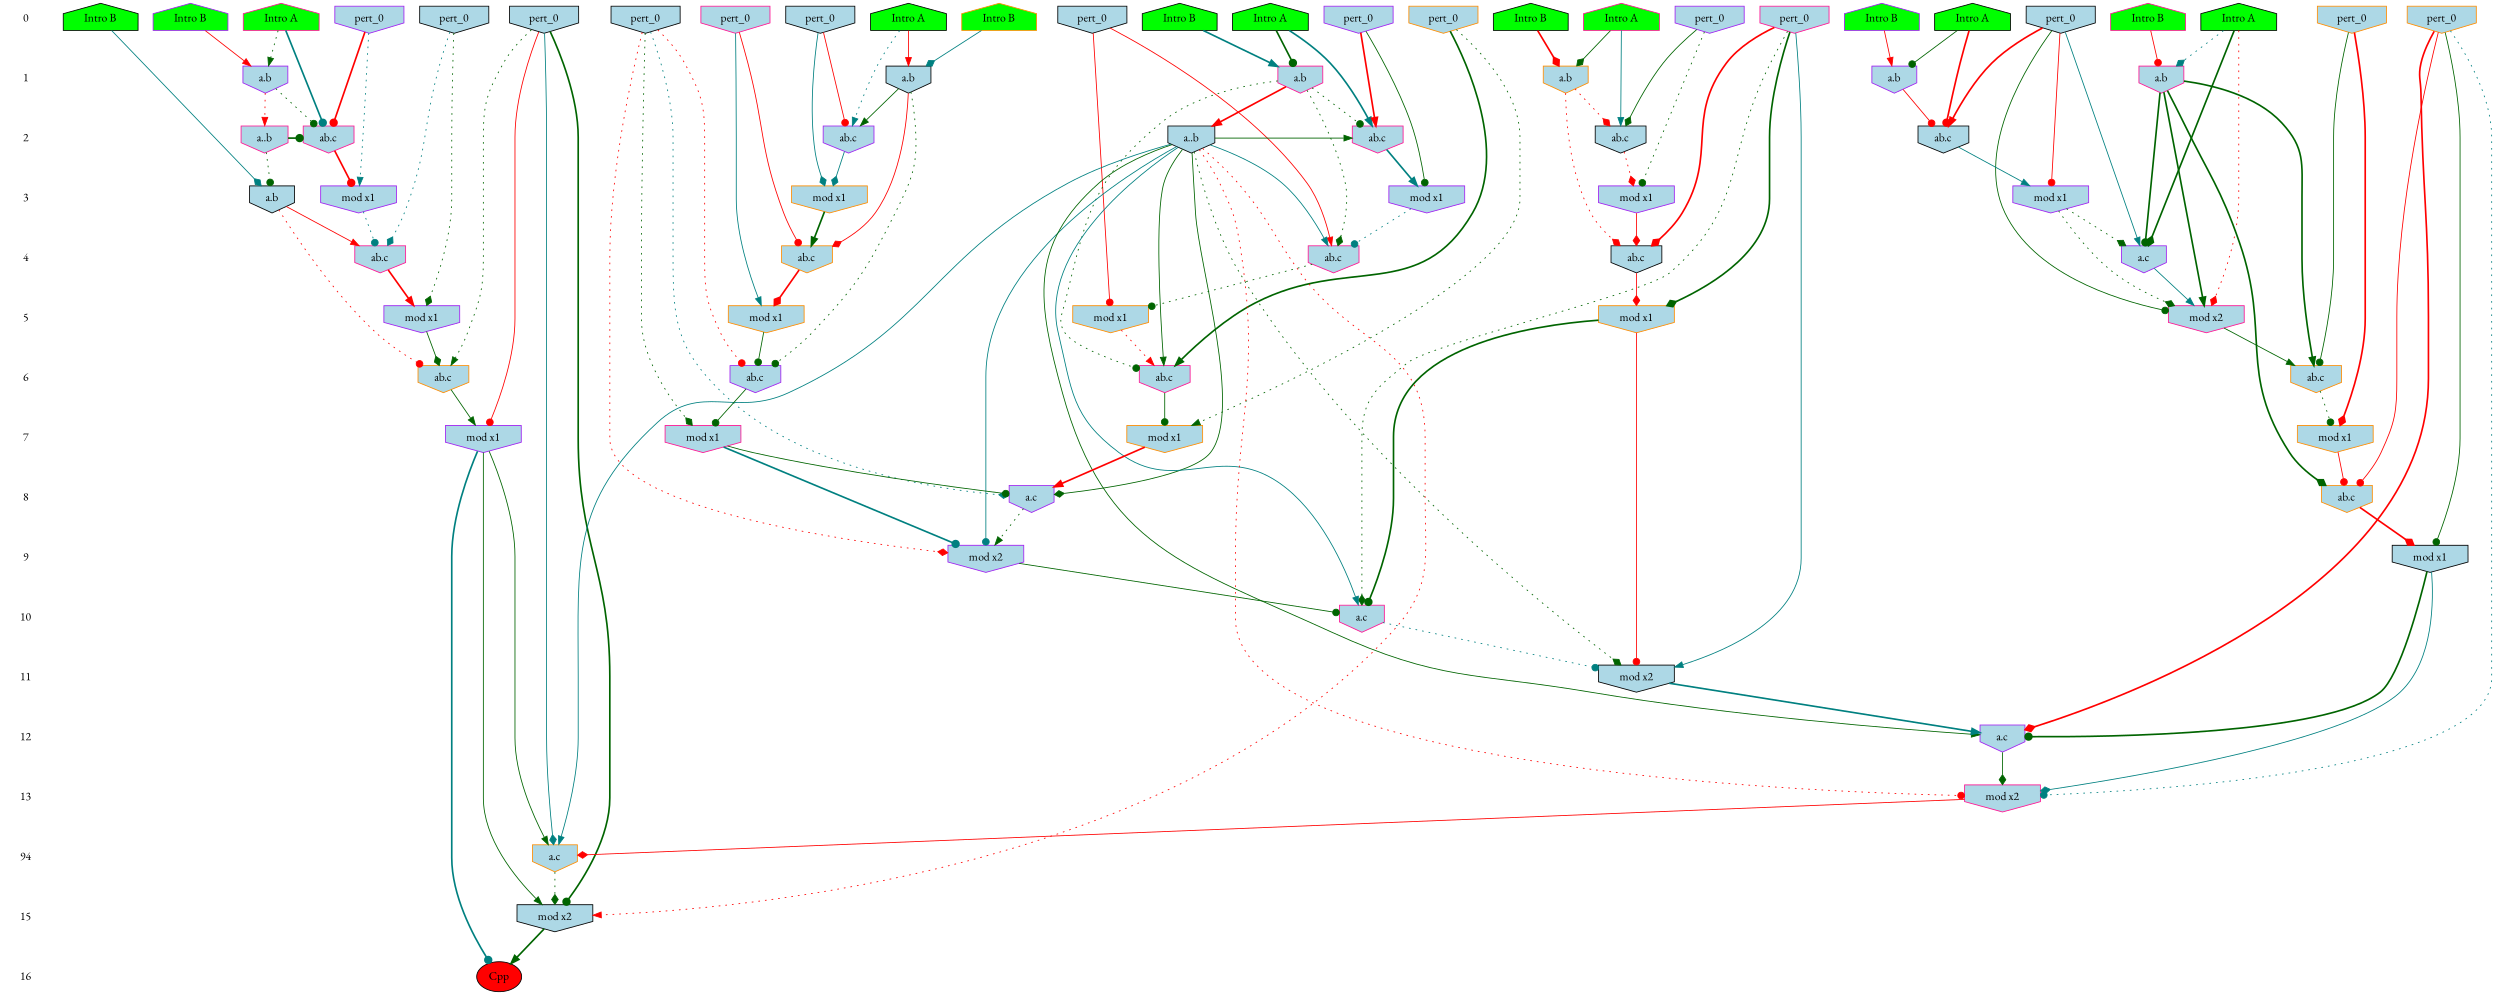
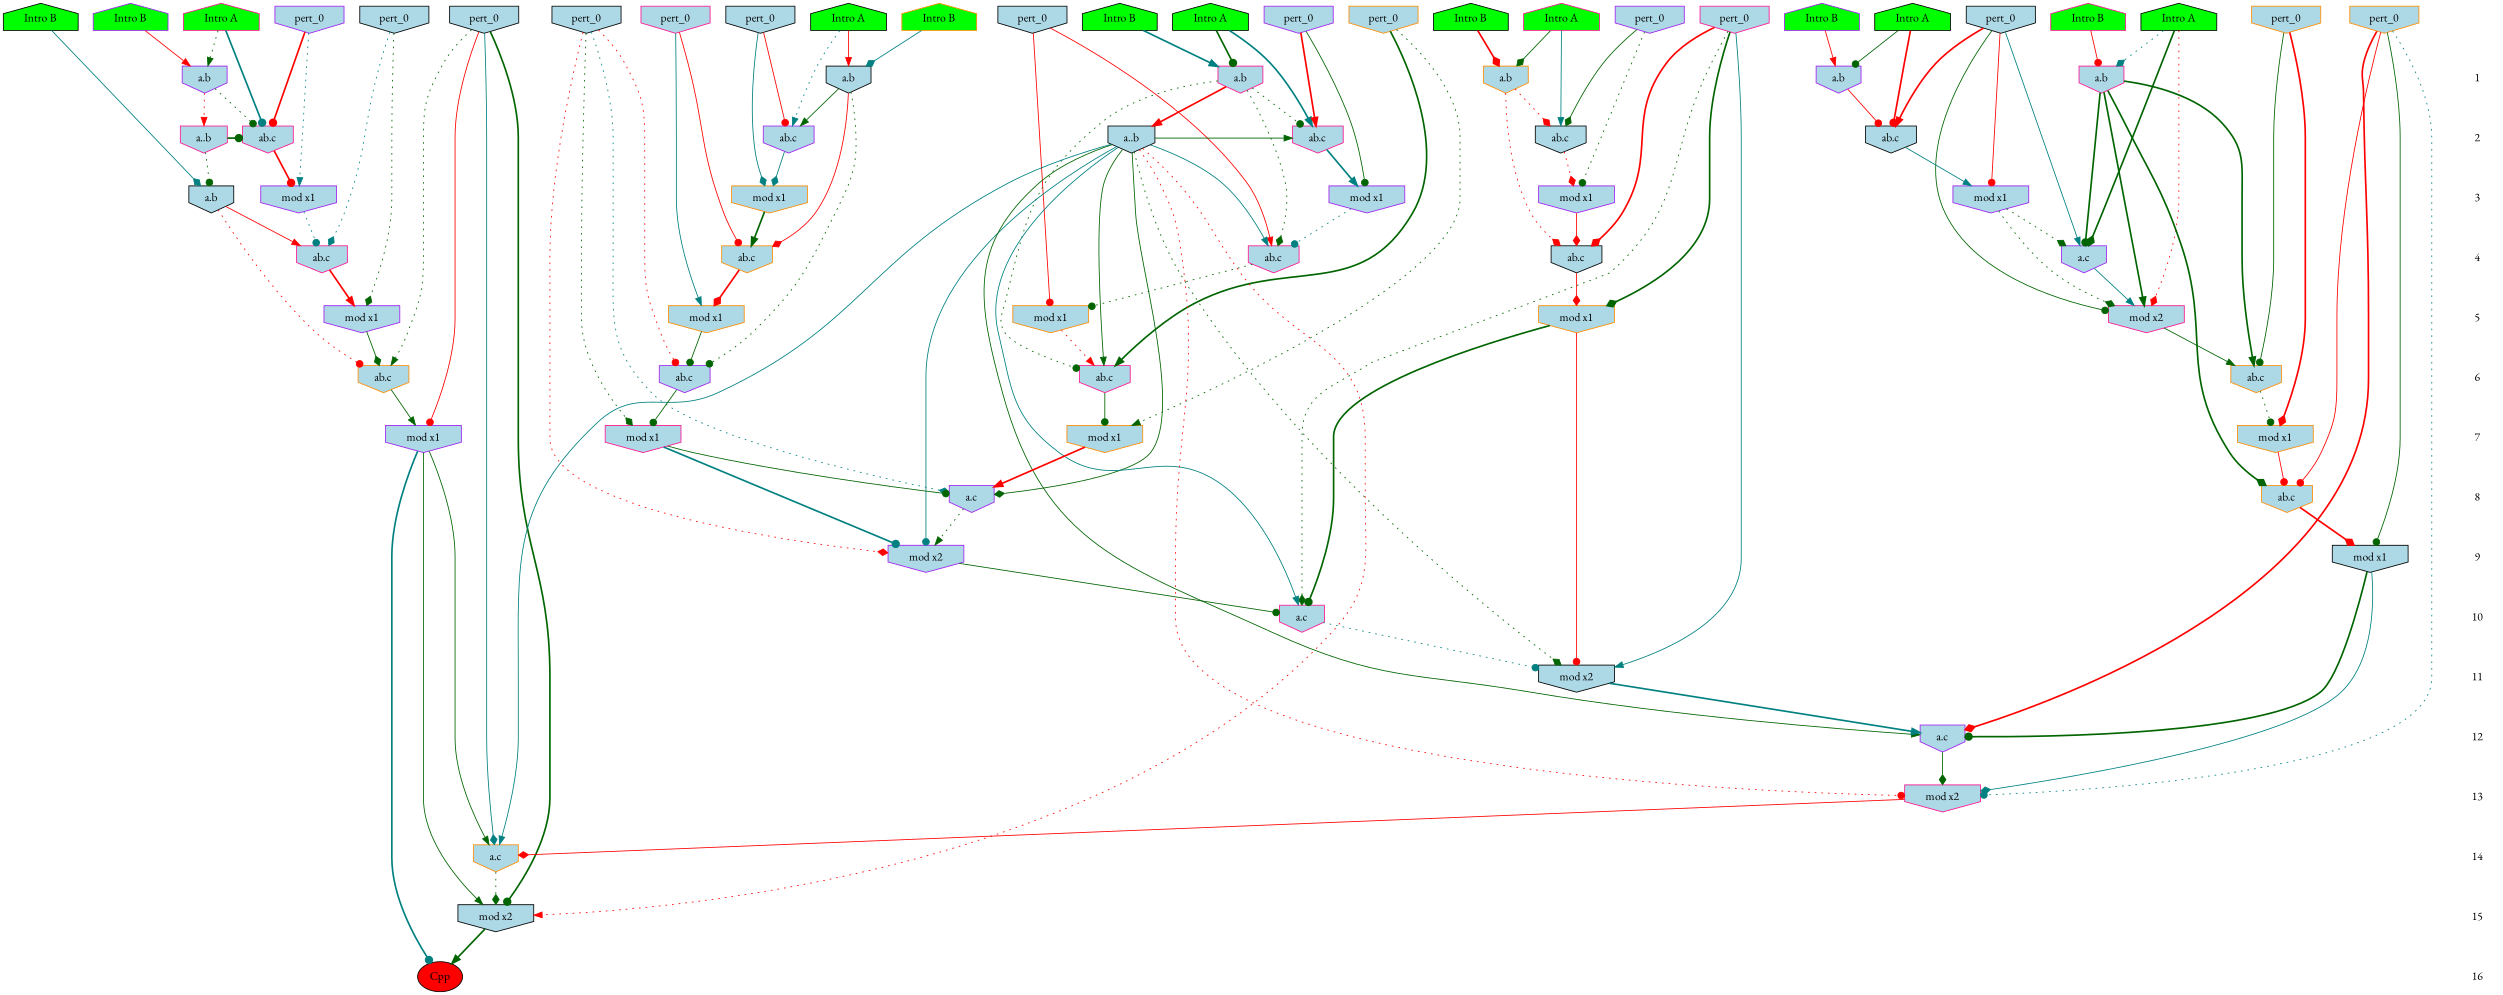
(26, 18) -> none
(26, 857) -> (2478, 857)
